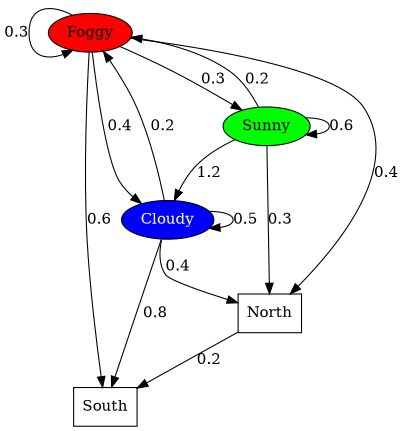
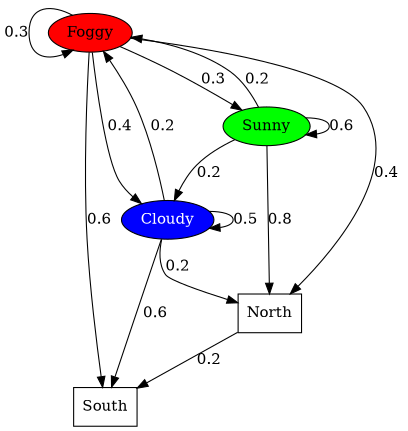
(209, 173) -> (209, 173)
(280, 220) -> (280, 220)
(178, 267) -> (178, 267)
(155, 313) -> (155, 313)
